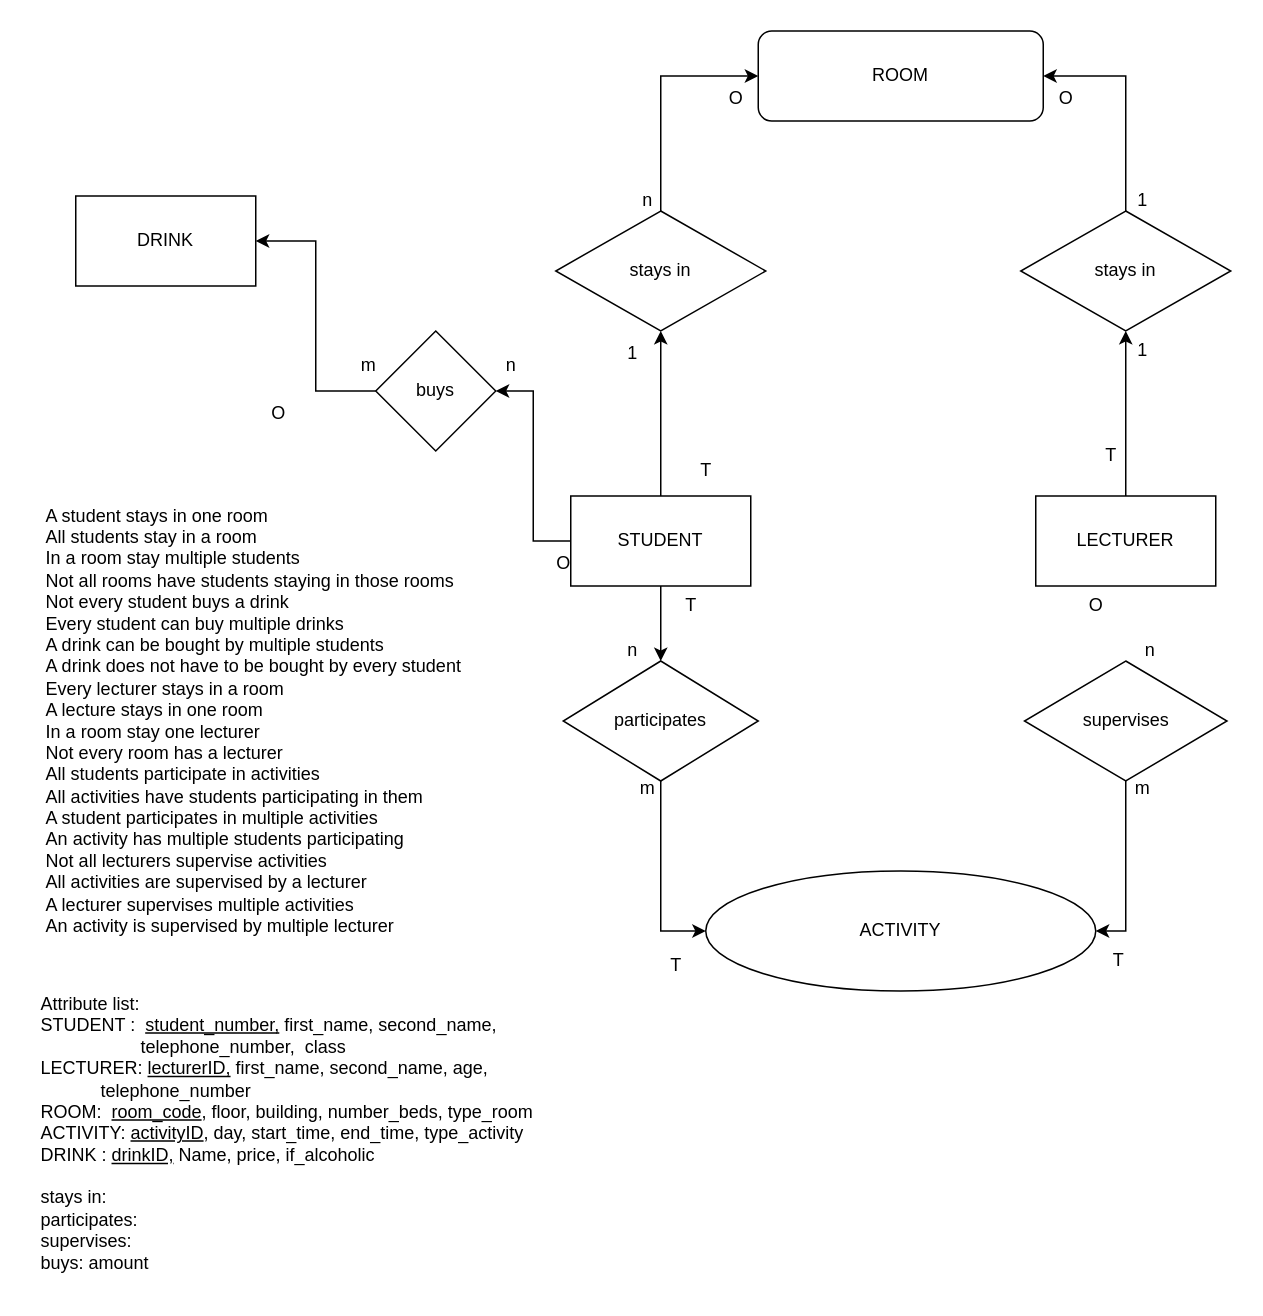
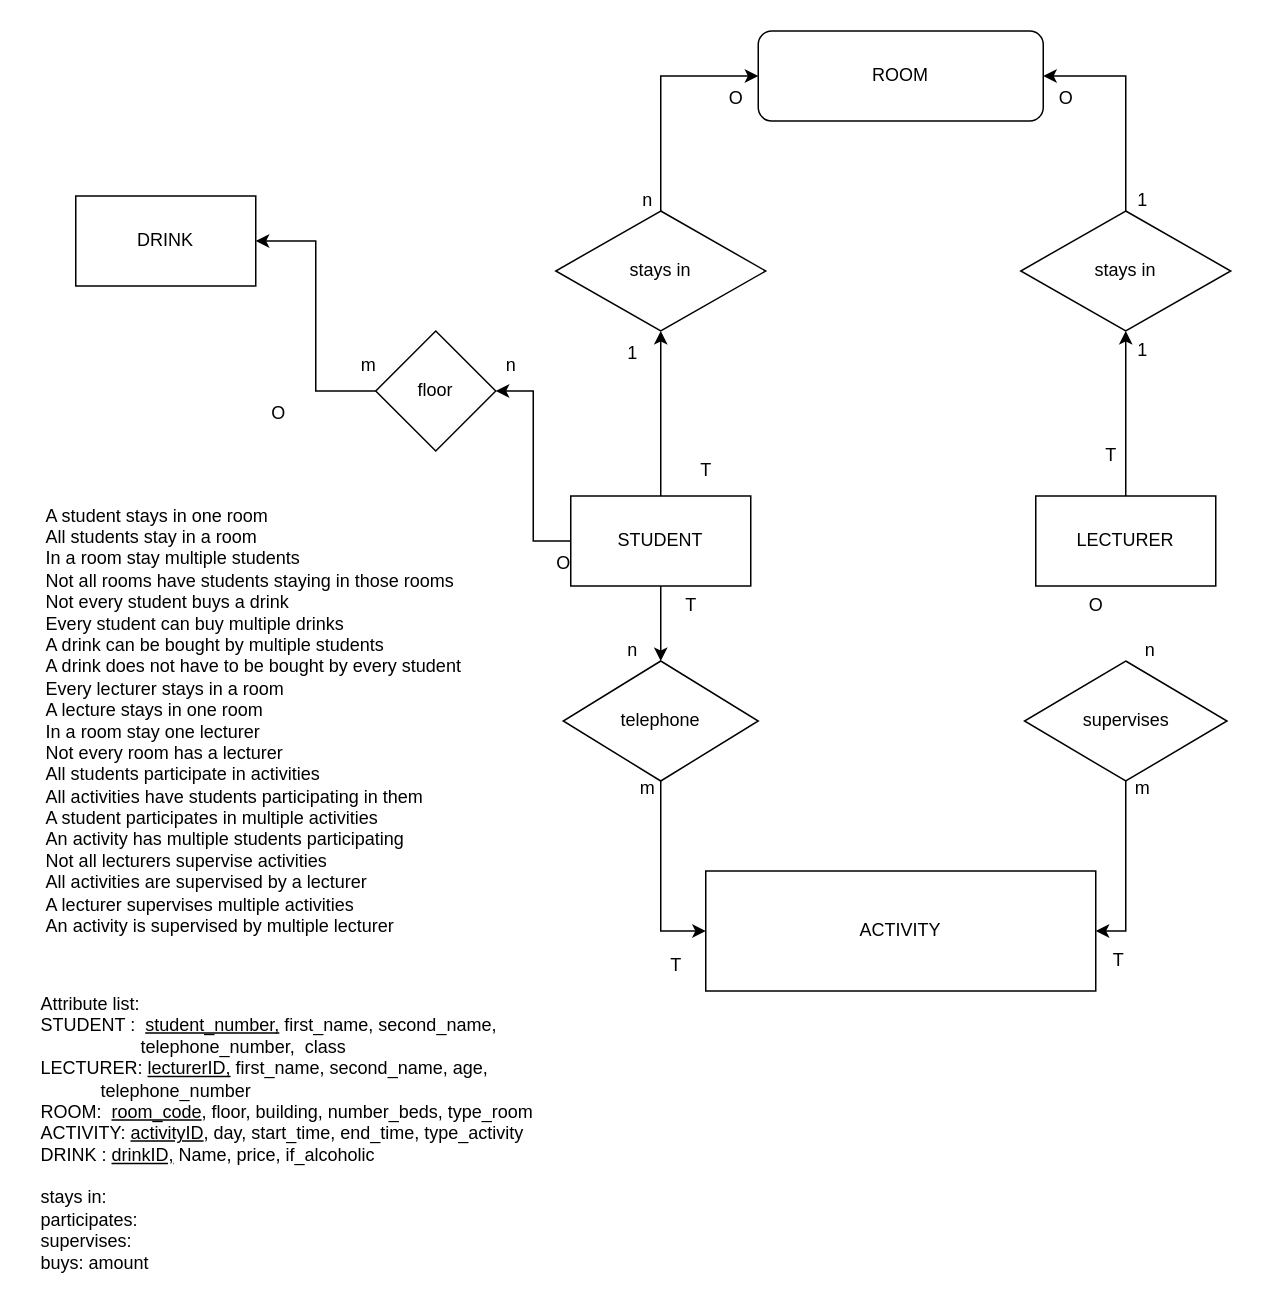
(436, 391) -> (436, 391)
(661, 721) -> (661, 721)
(901, 931) -> (901, 931)
